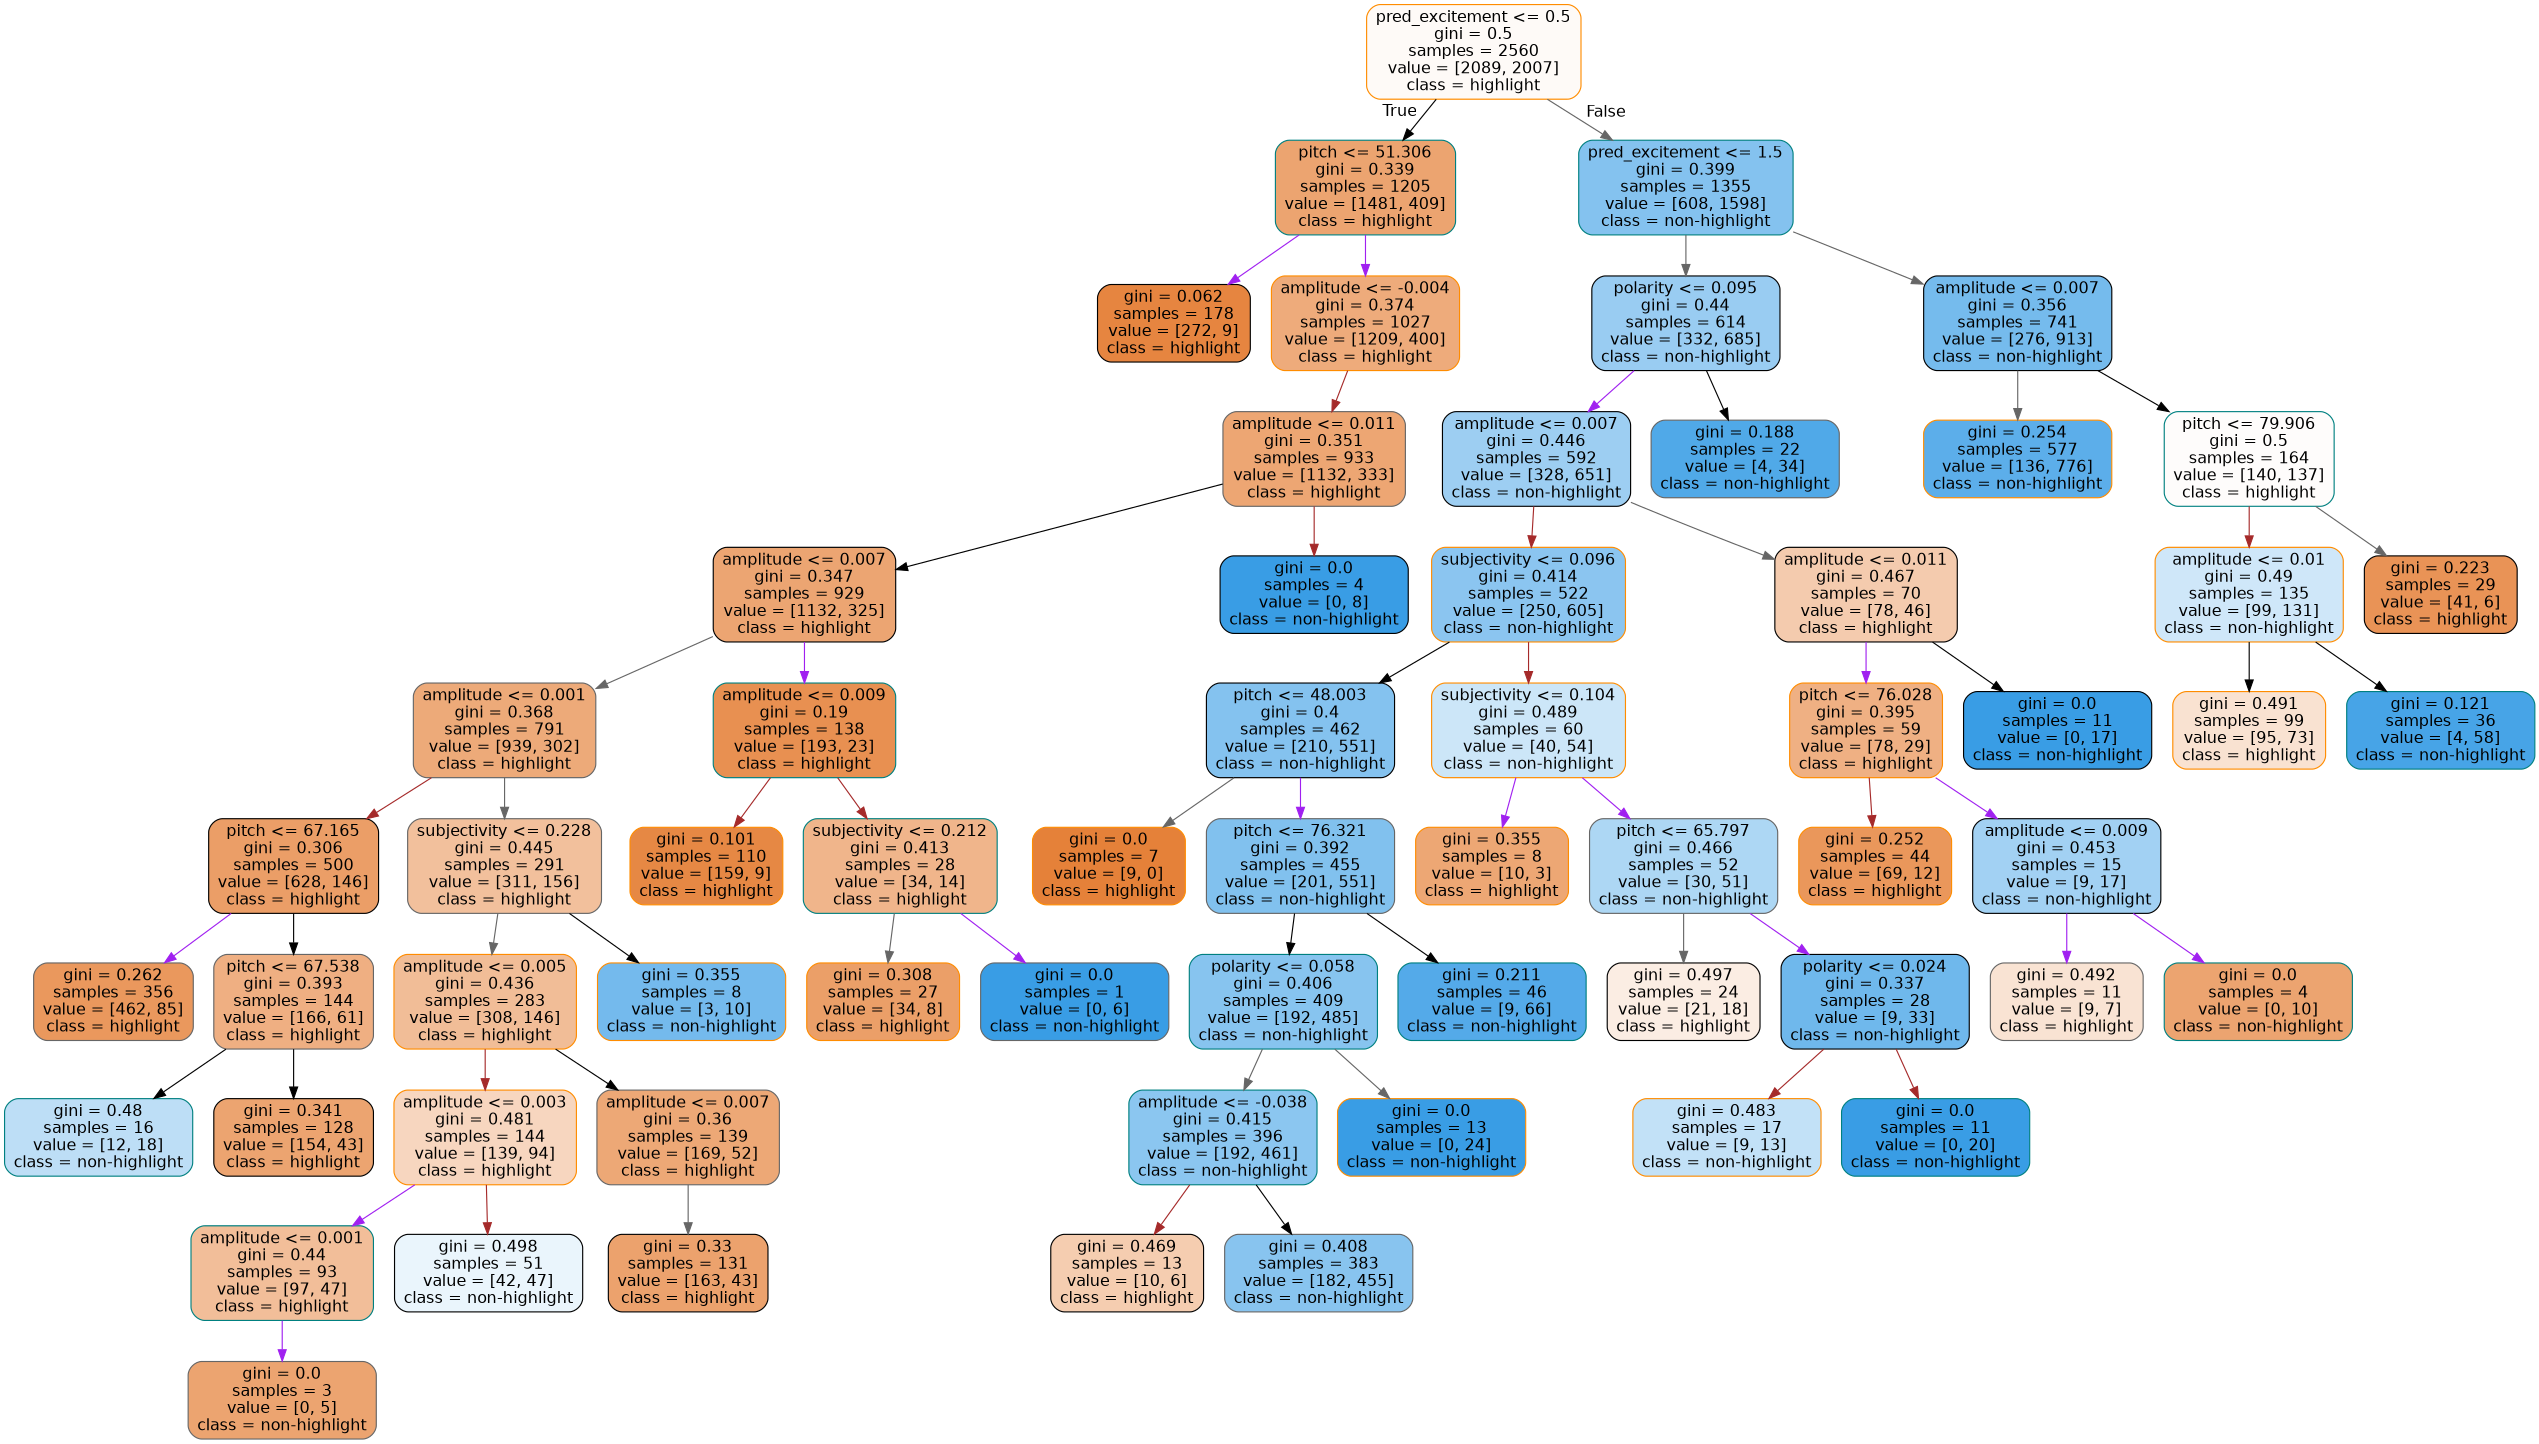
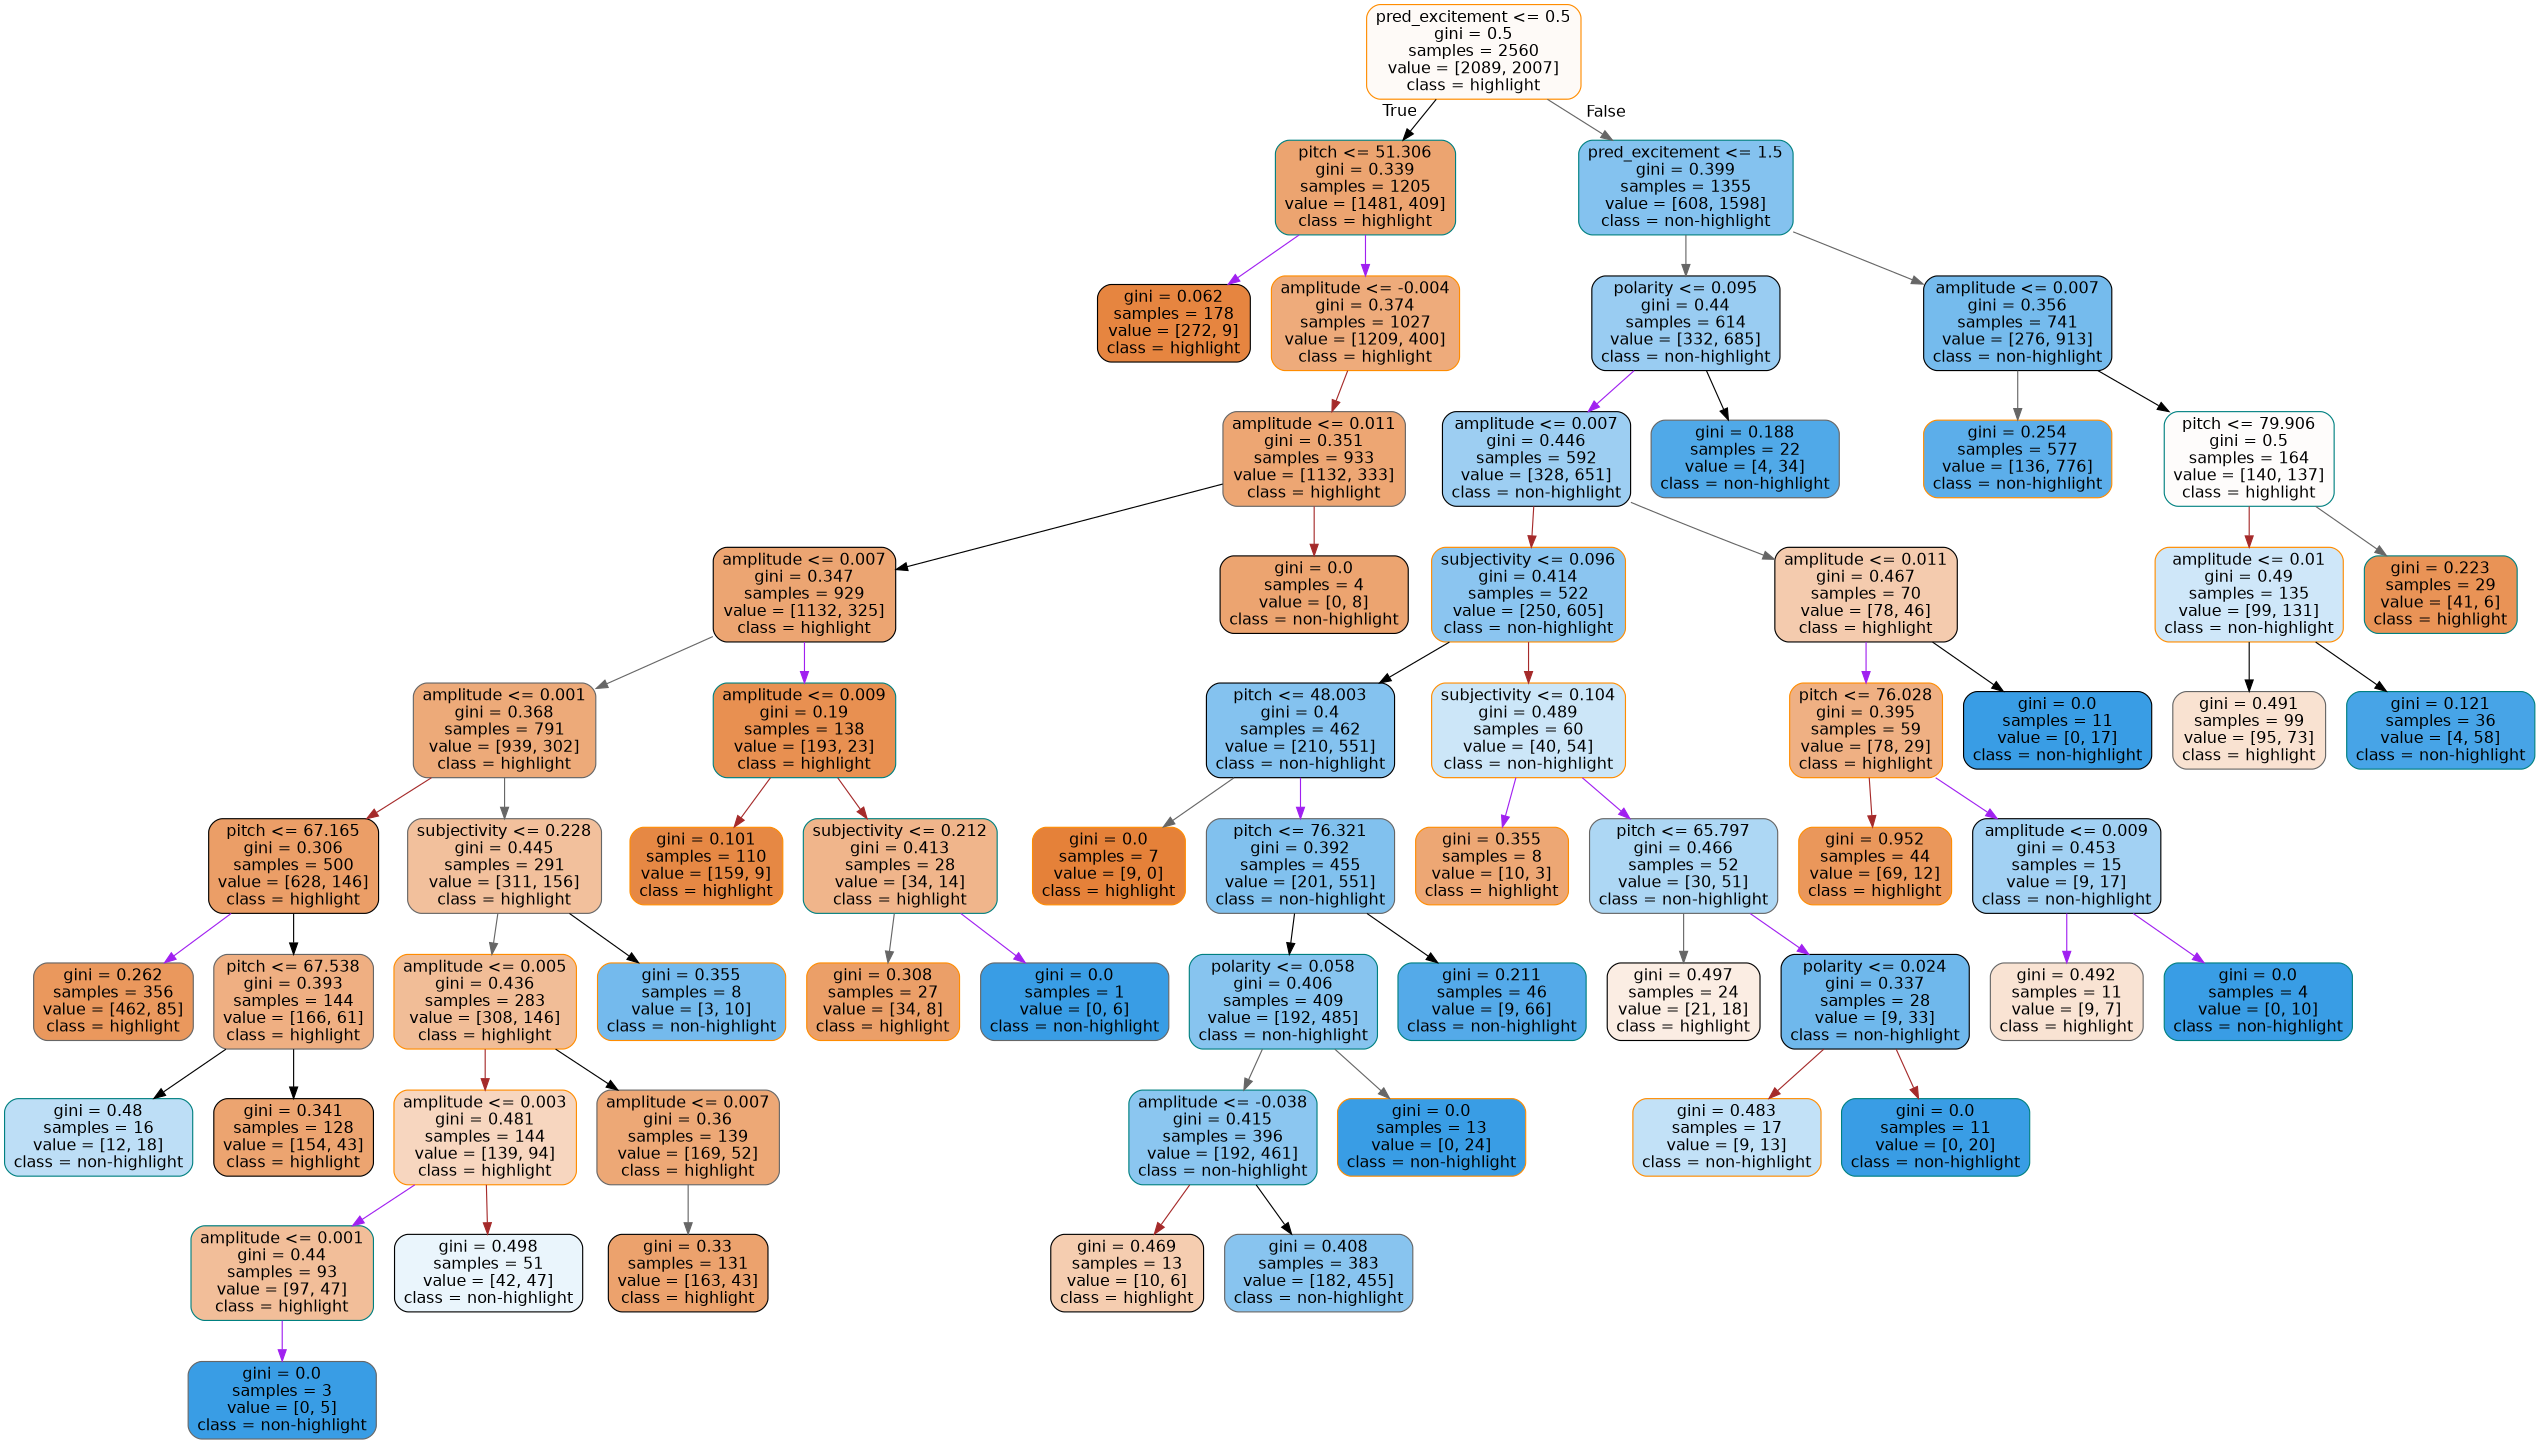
(1314, 595) -> (1314, 595)
(2441, 595) -> (2441, 595)
(2249, 730) -> (2249, 730)
(1875, 866) -> (1875, 866)
(2258, 1002) -> (2258, 1002)
(282, 1400) -> (282, 1400)
